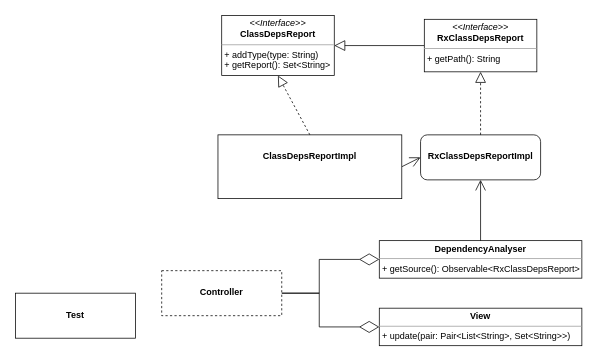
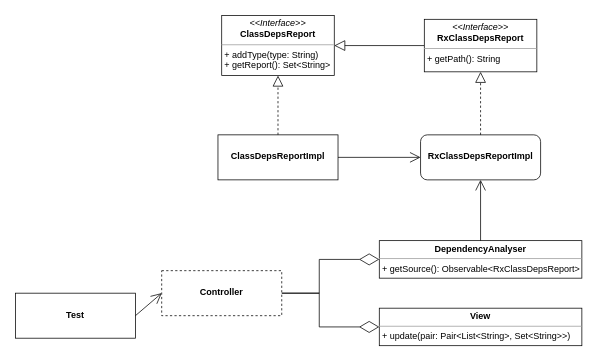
(310, 167) -> (278, 157)
none -> (148, 305)
